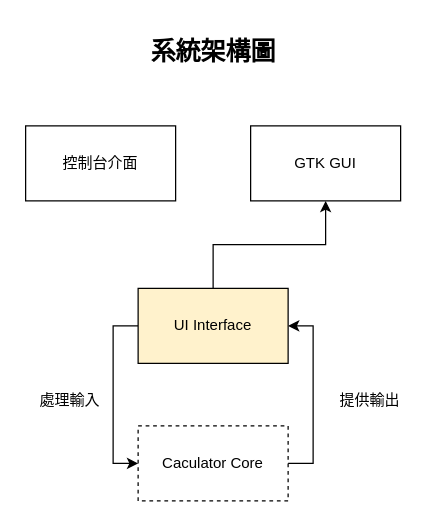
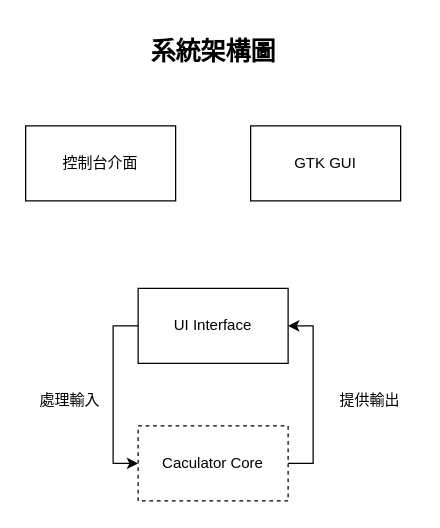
(265, 244) -> none
(213, 326) -> (213, 326)
